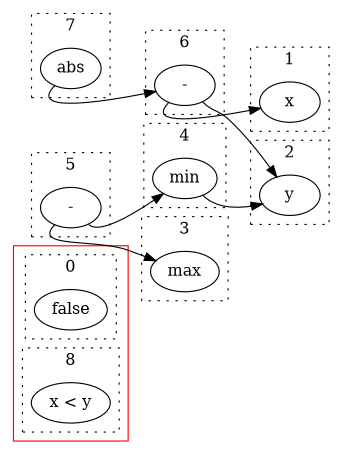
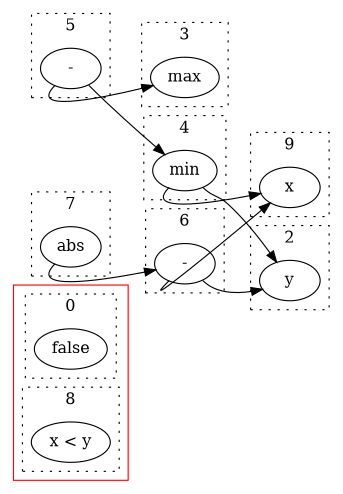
(290, 60) -> (290, 145)
none -> (200, 203)
